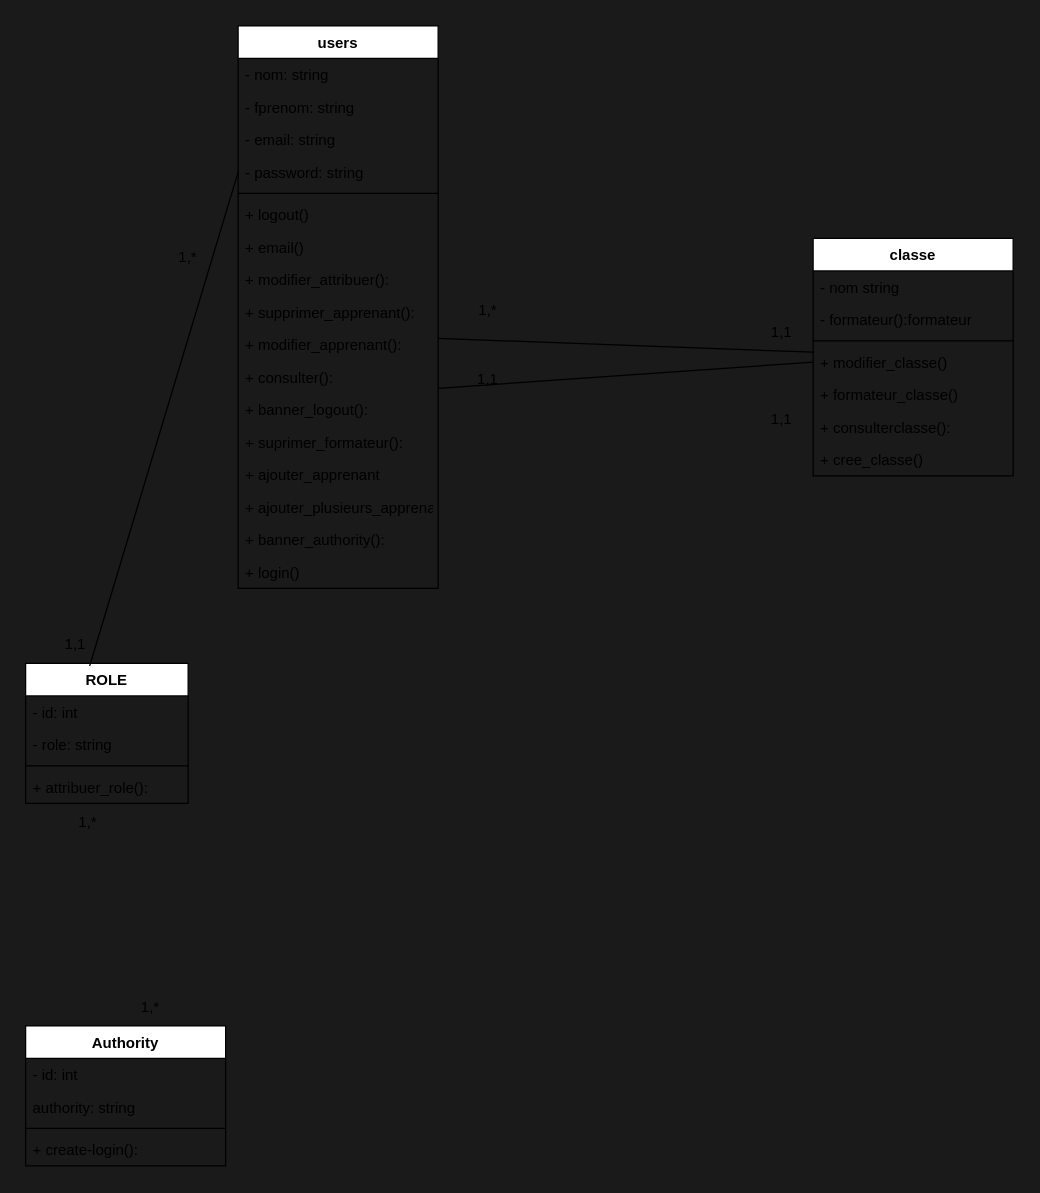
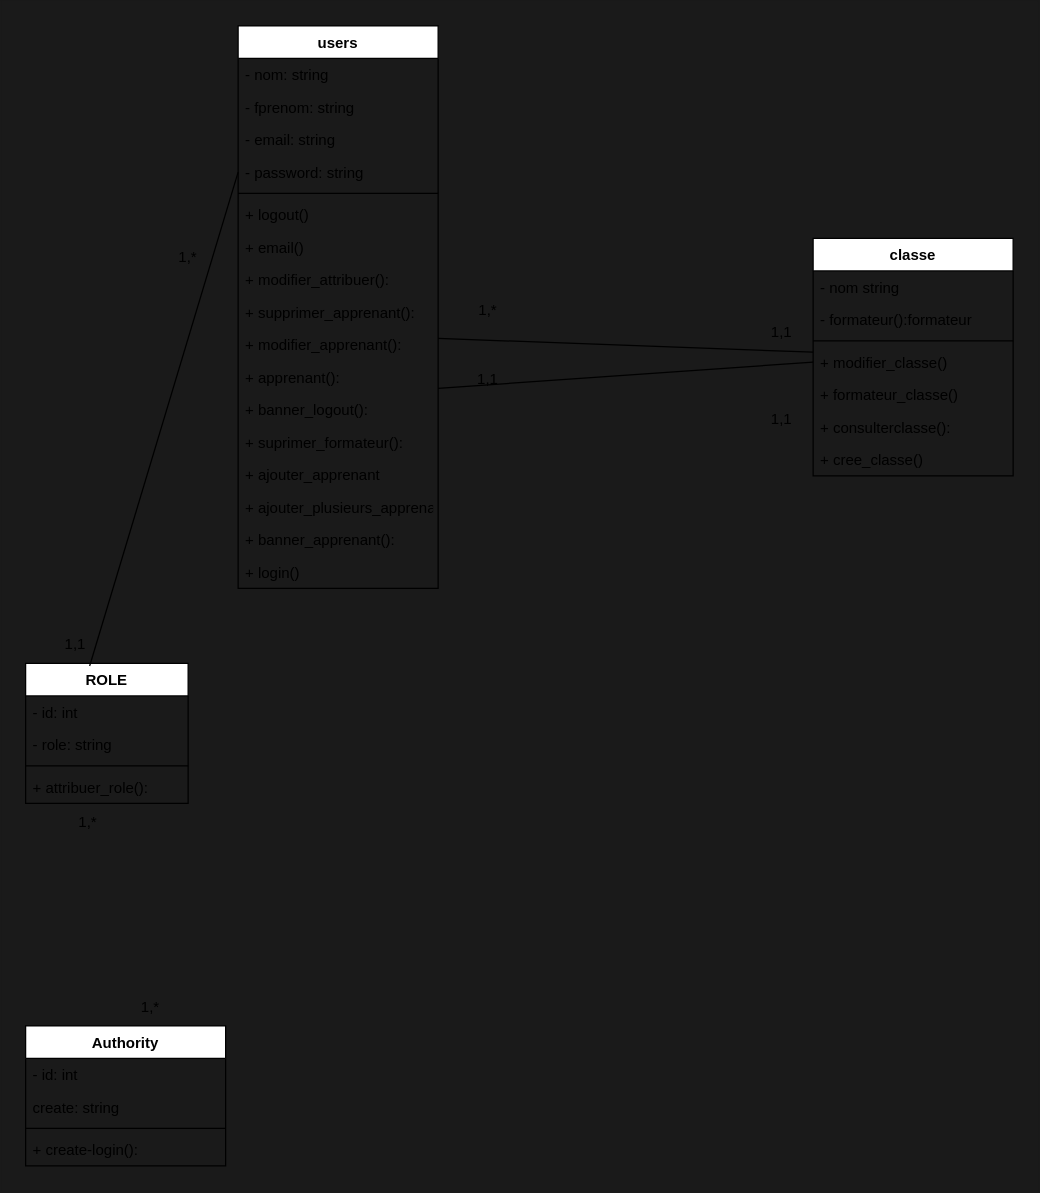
(298, 378) -> (300, 378)
(327, 540) -> (329, 540)
(96, 1108) -> (85, 1108)
